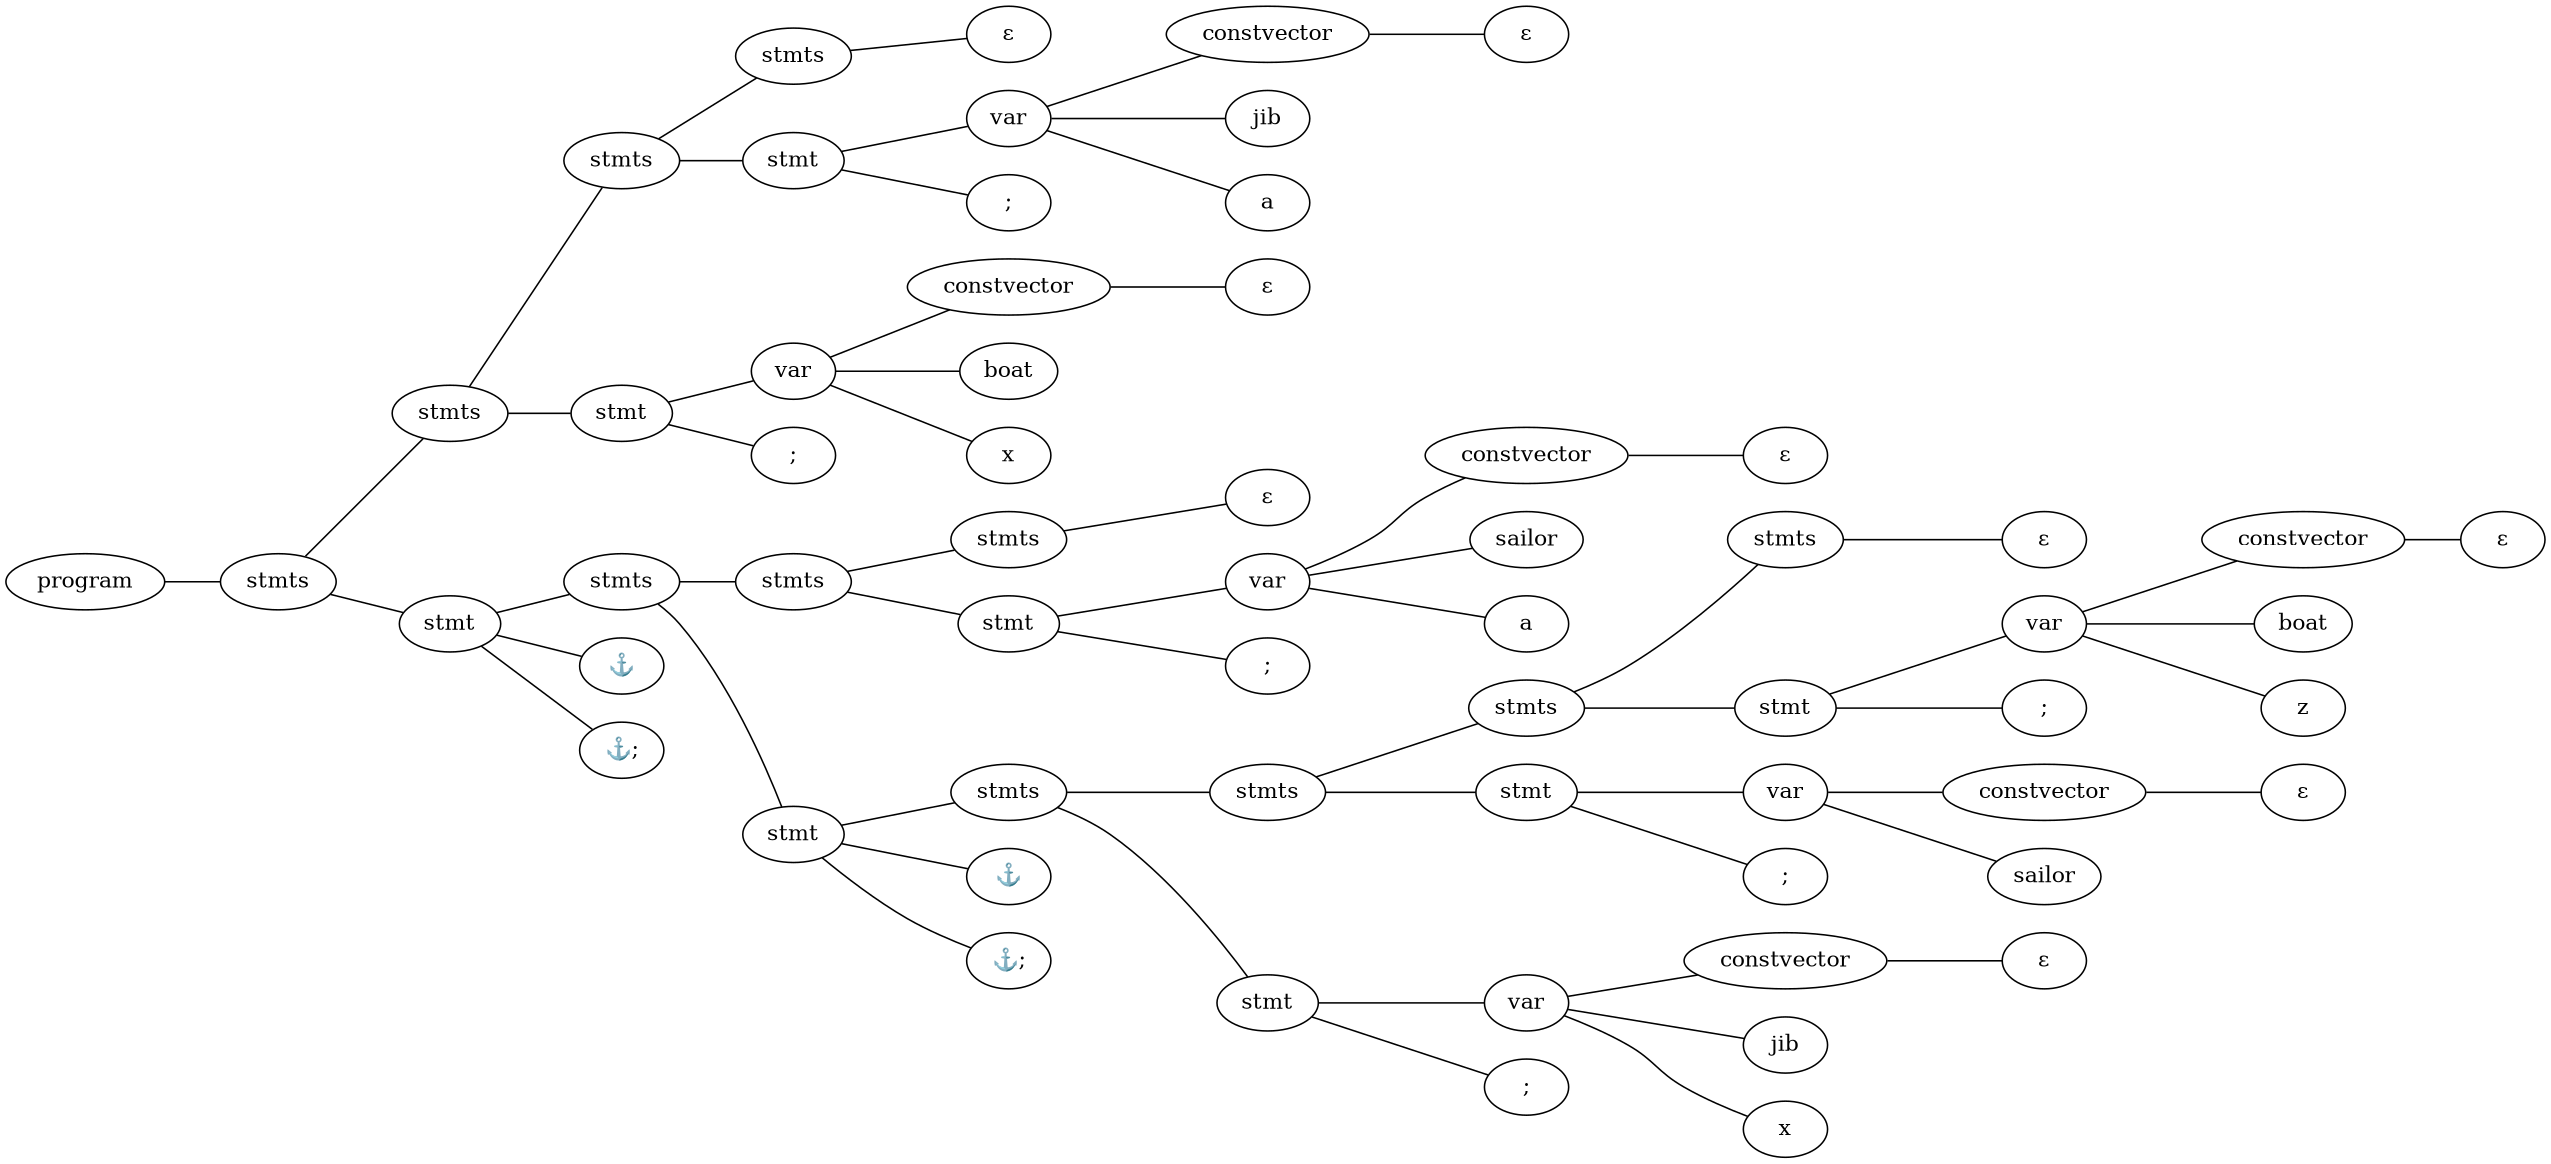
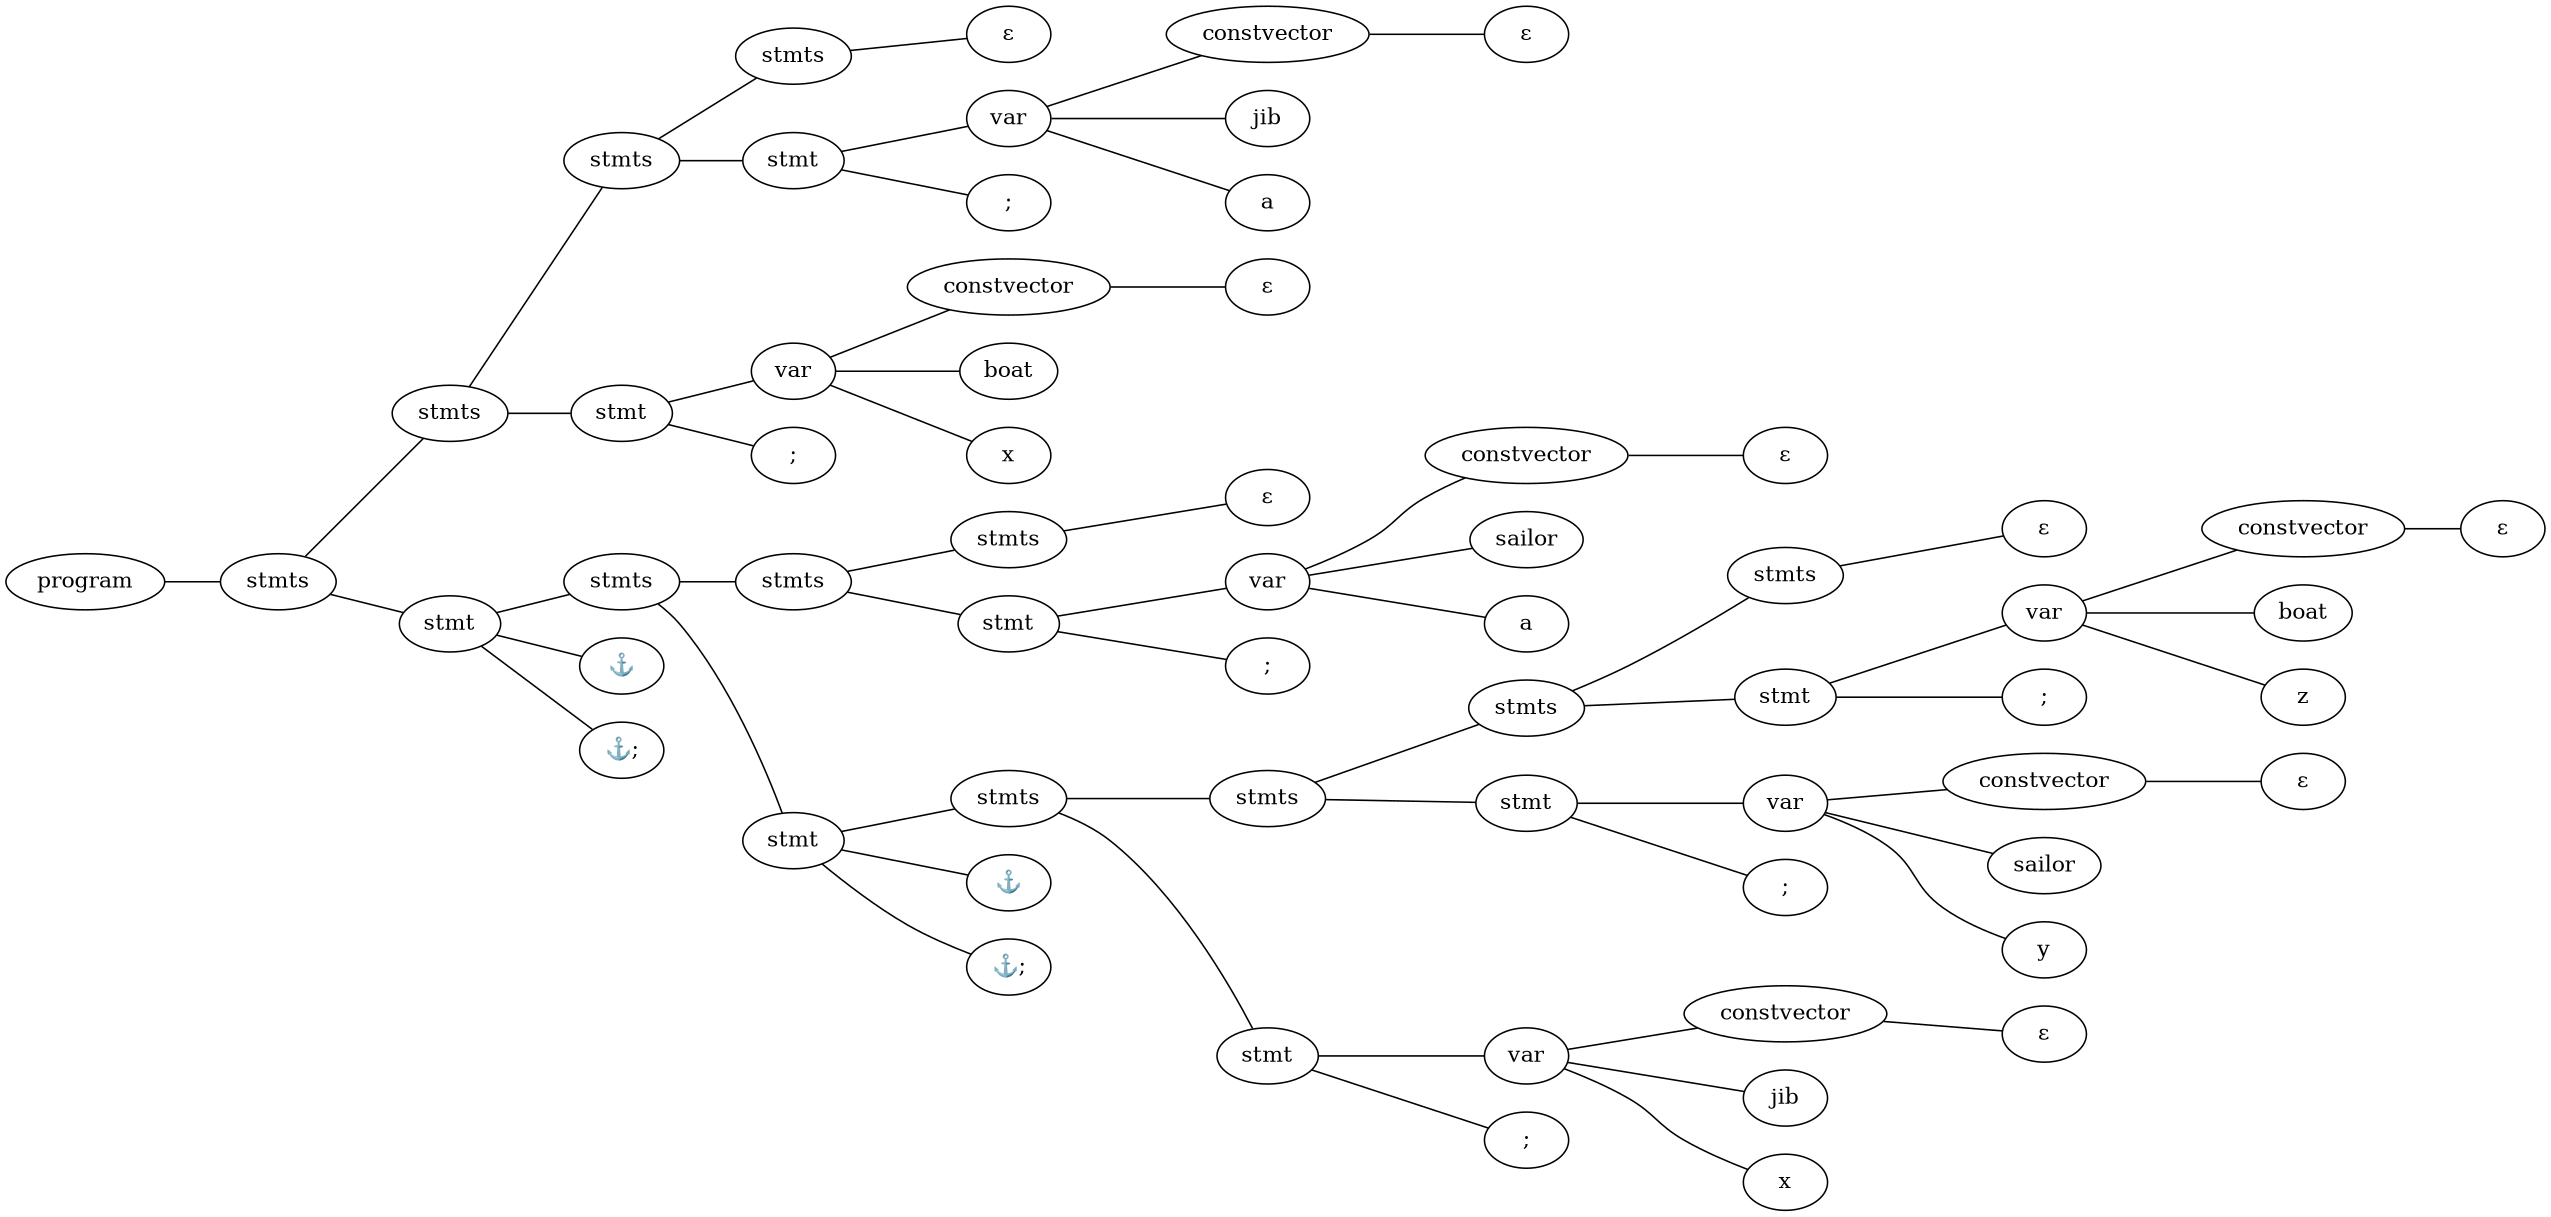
none -> (2044, 950)
